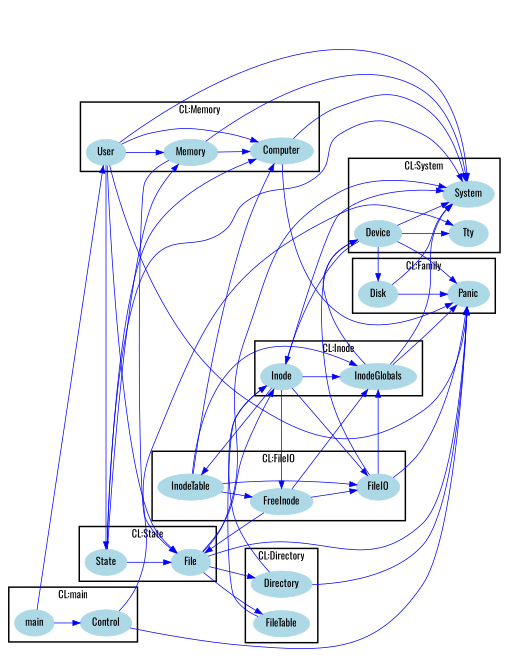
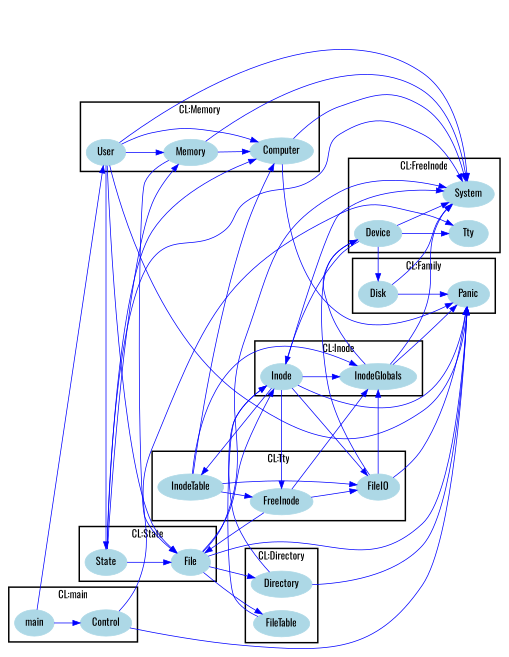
(424, 167) -> (424, 167)
(436, 265) -> (406, 404)
(279, 460) -> (279, 460)
